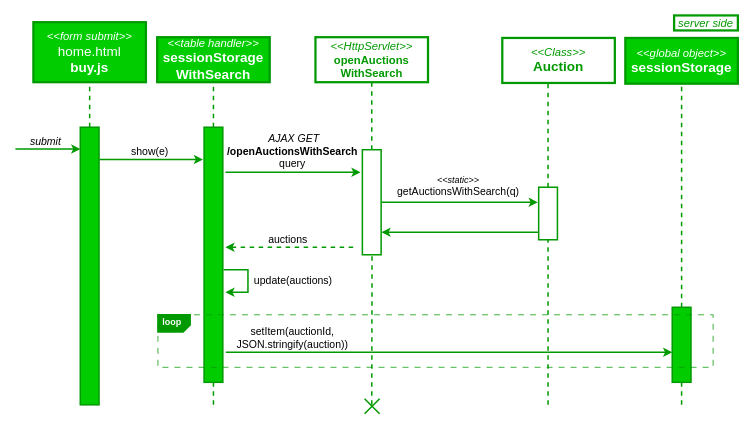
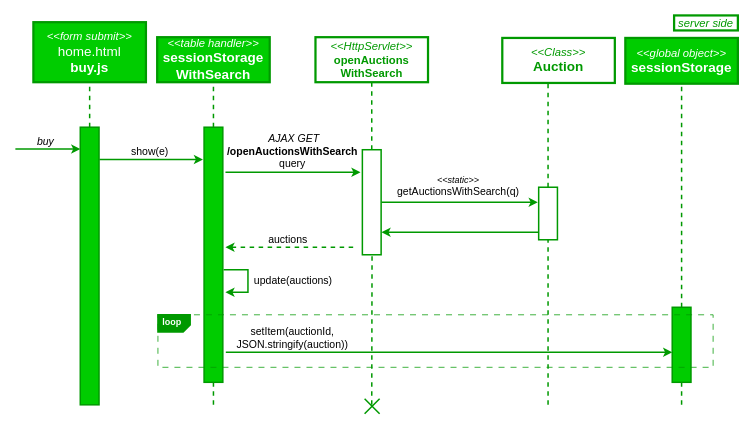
(46, 141) -> (46, 141)
